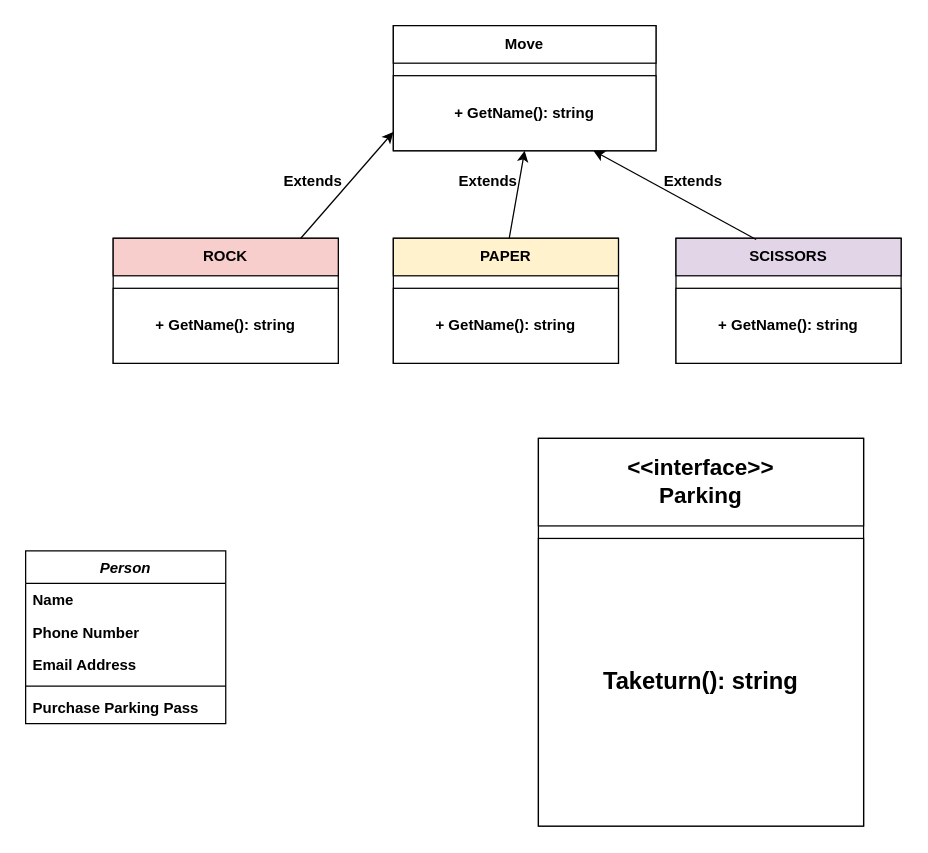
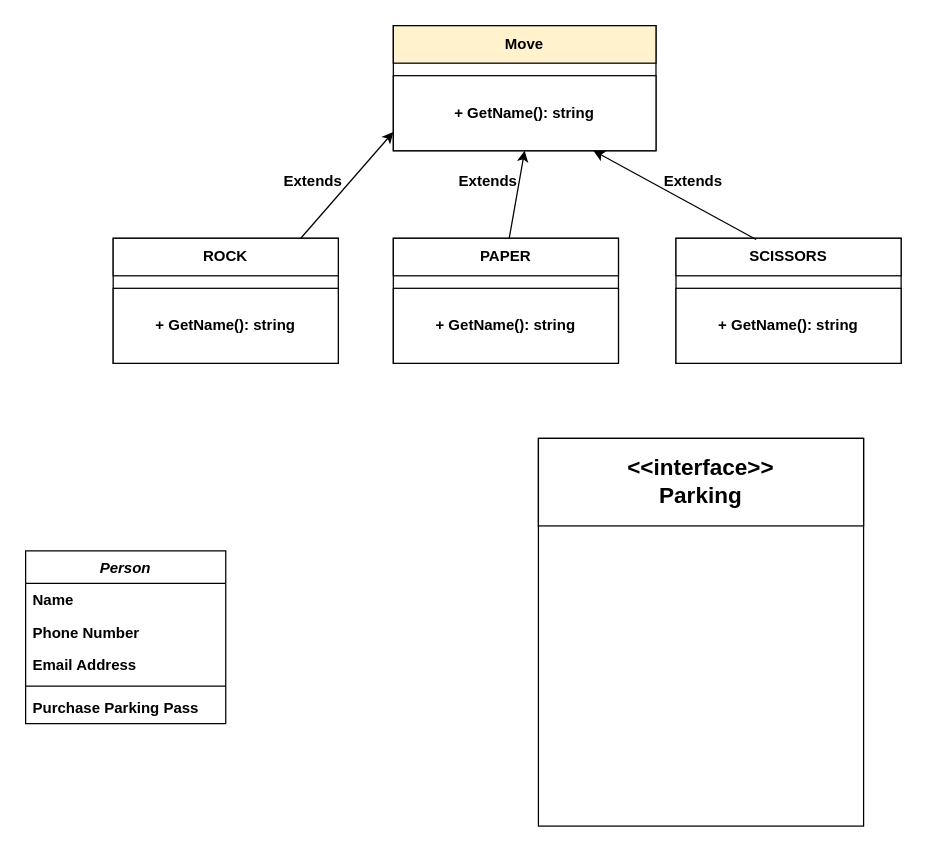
(524, 44) -> (524, 44)
(226, 257) -> (226, 257)
(506, 257) -> (506, 257)
(788, 257) -> (788, 257)
(701, 682) -> none
